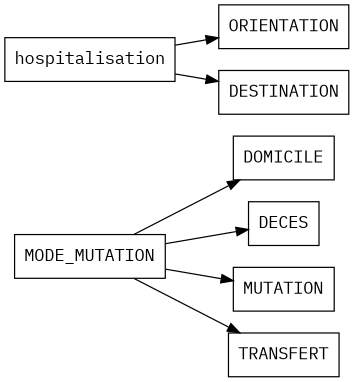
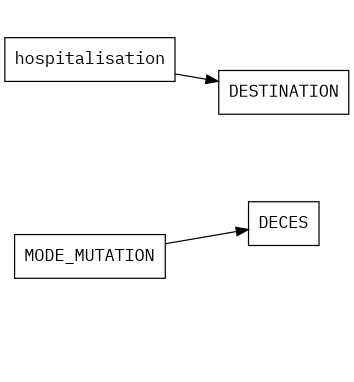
(284, 27) -> none
(284, 158) -> none
(284, 289) -> none
(284, 355) -> none
